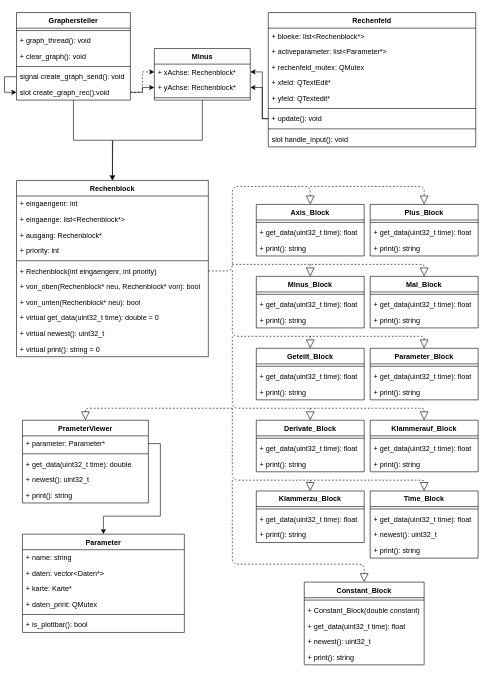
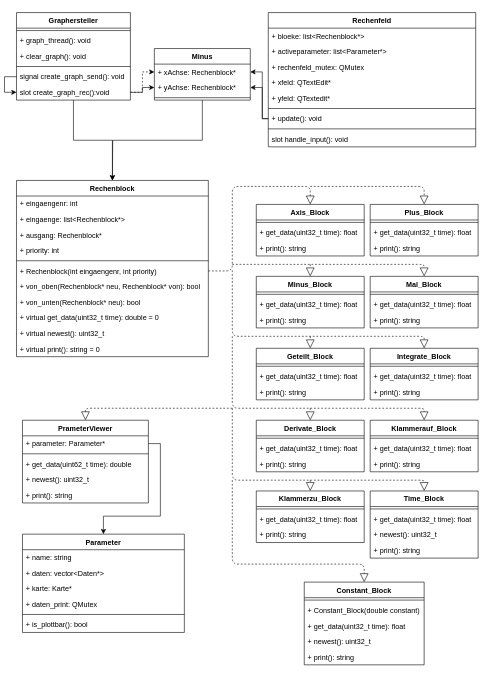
(424, 356) -> (424, 356)
(86, 464) -> (86, 464)
